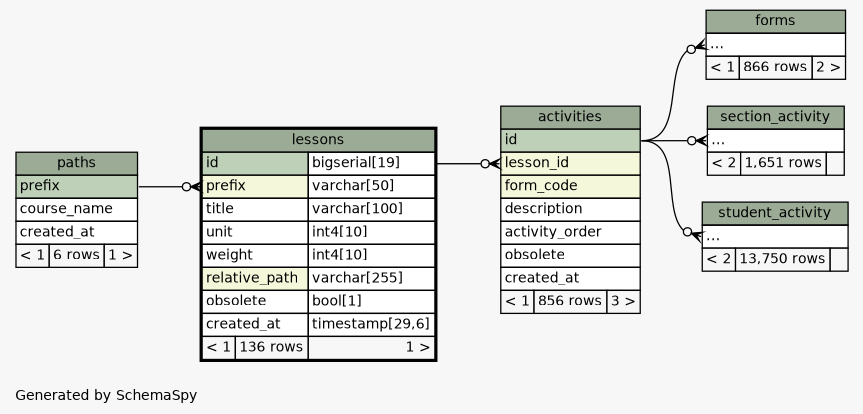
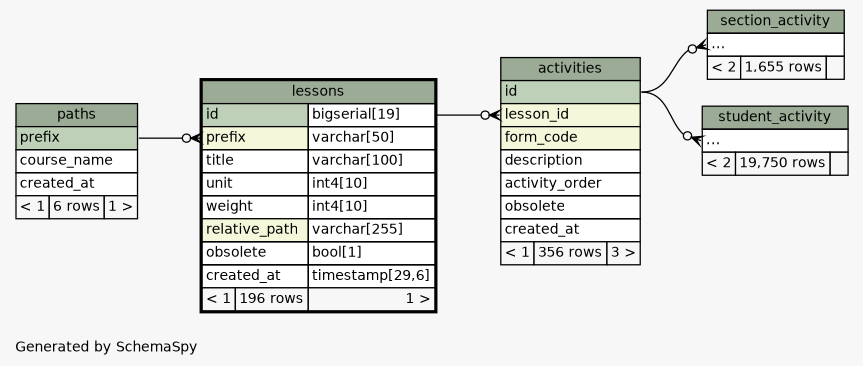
(775, 45) -> none
(783, 163) -> (783, 67)
(783, 259) -> (783, 163)
(571, 301) -> (571, 253)
(272, 347) -> (272, 299)
